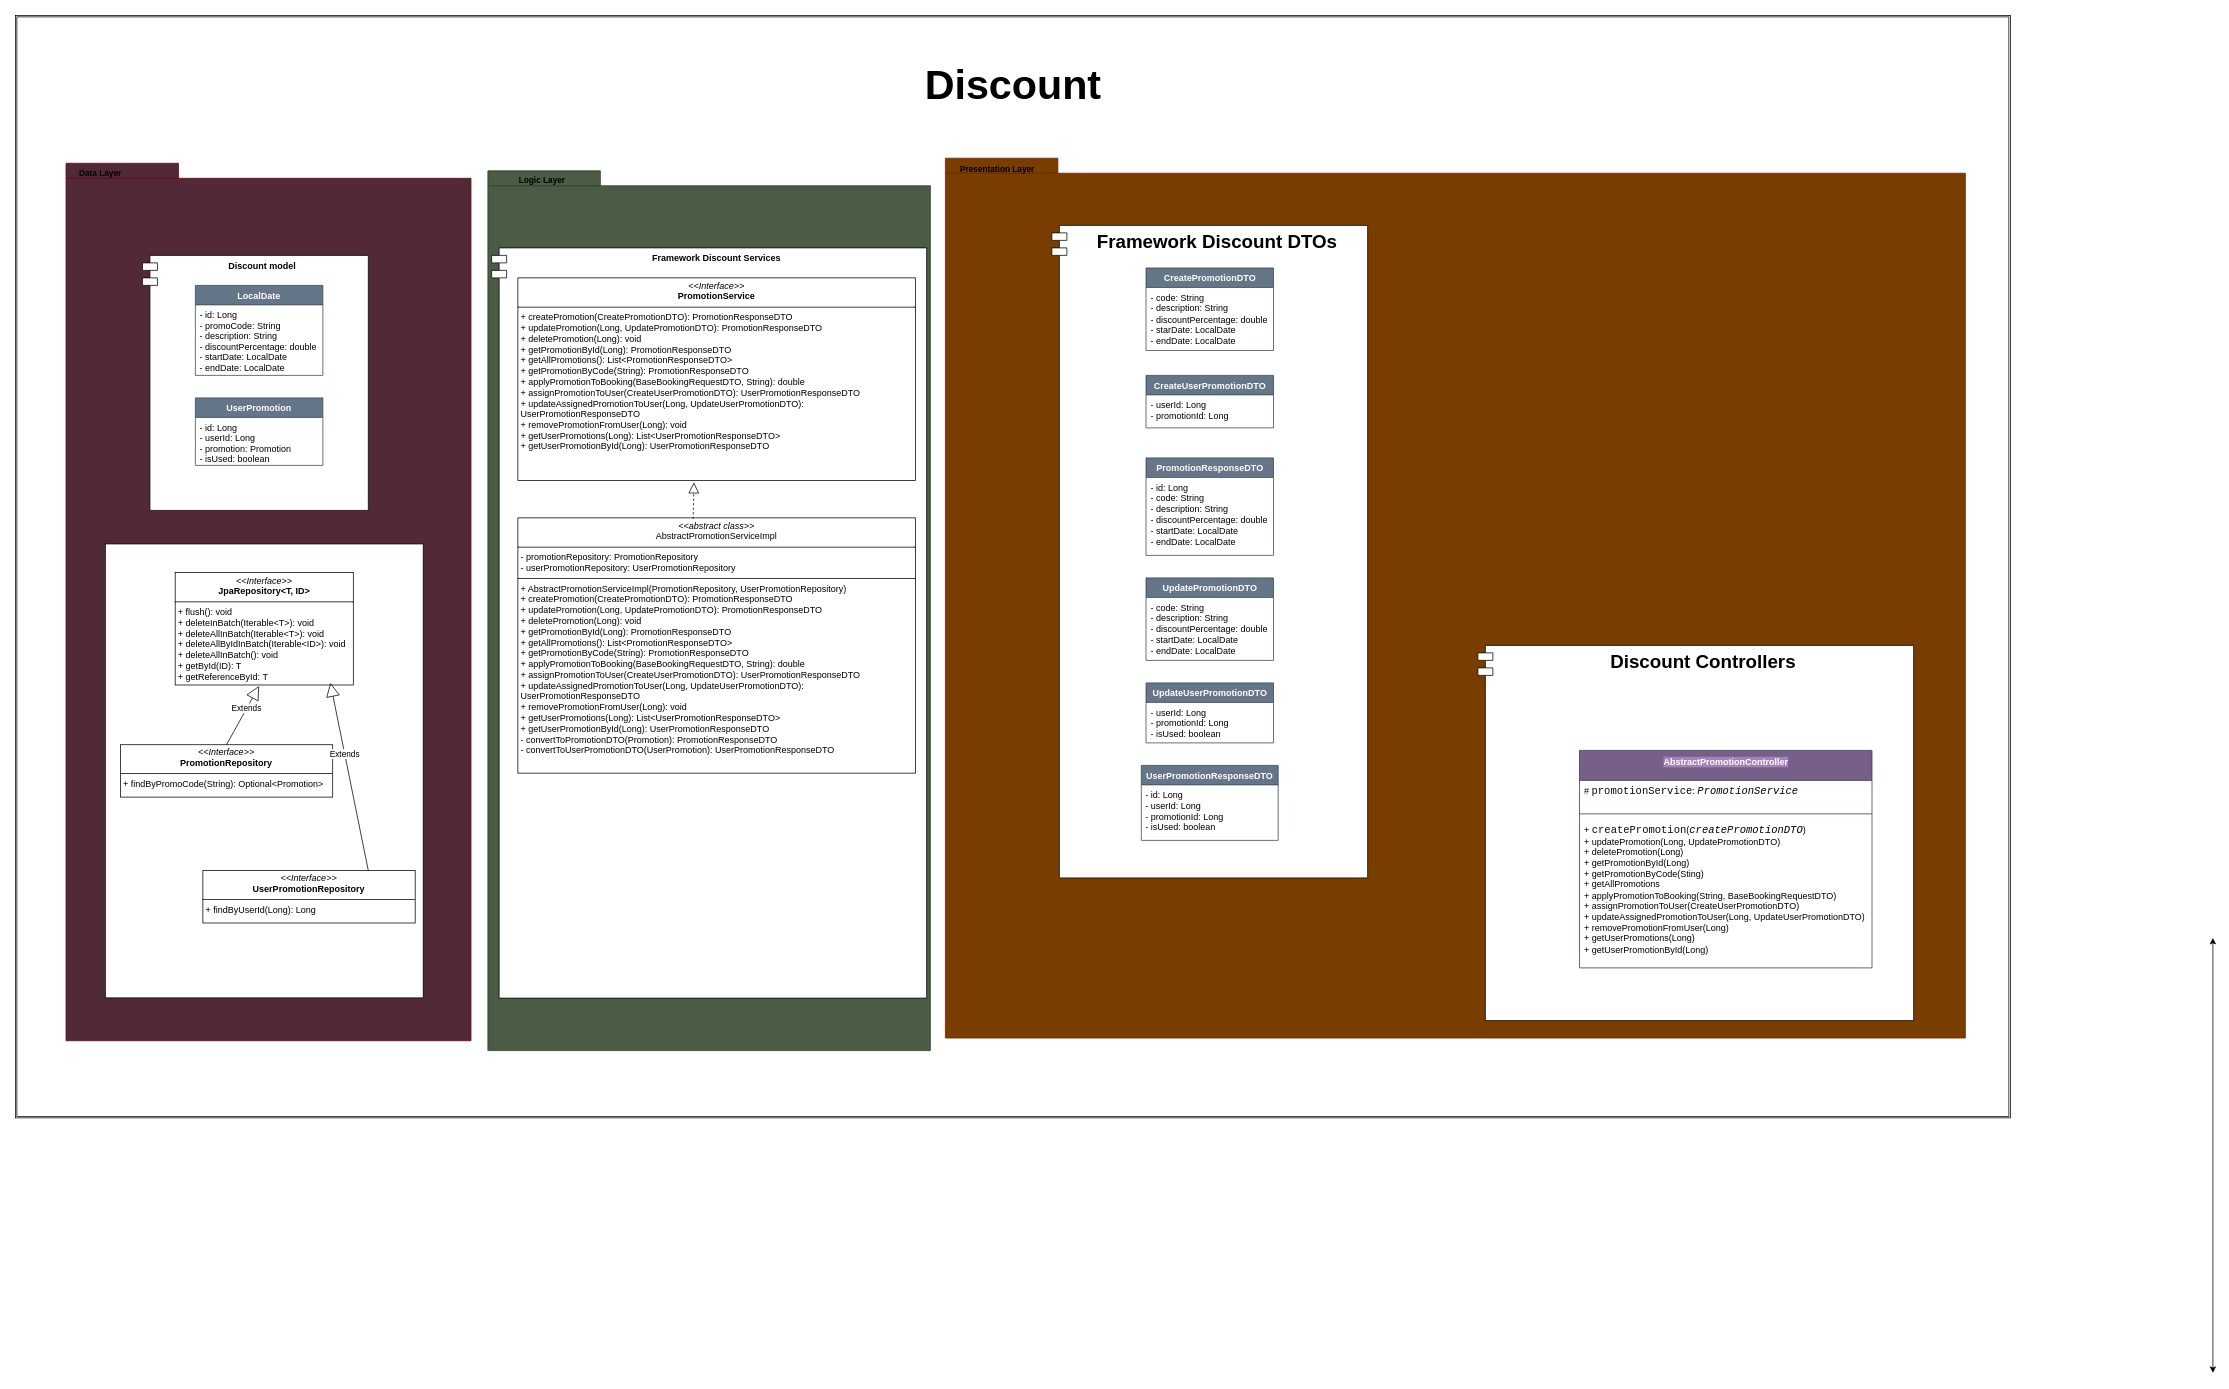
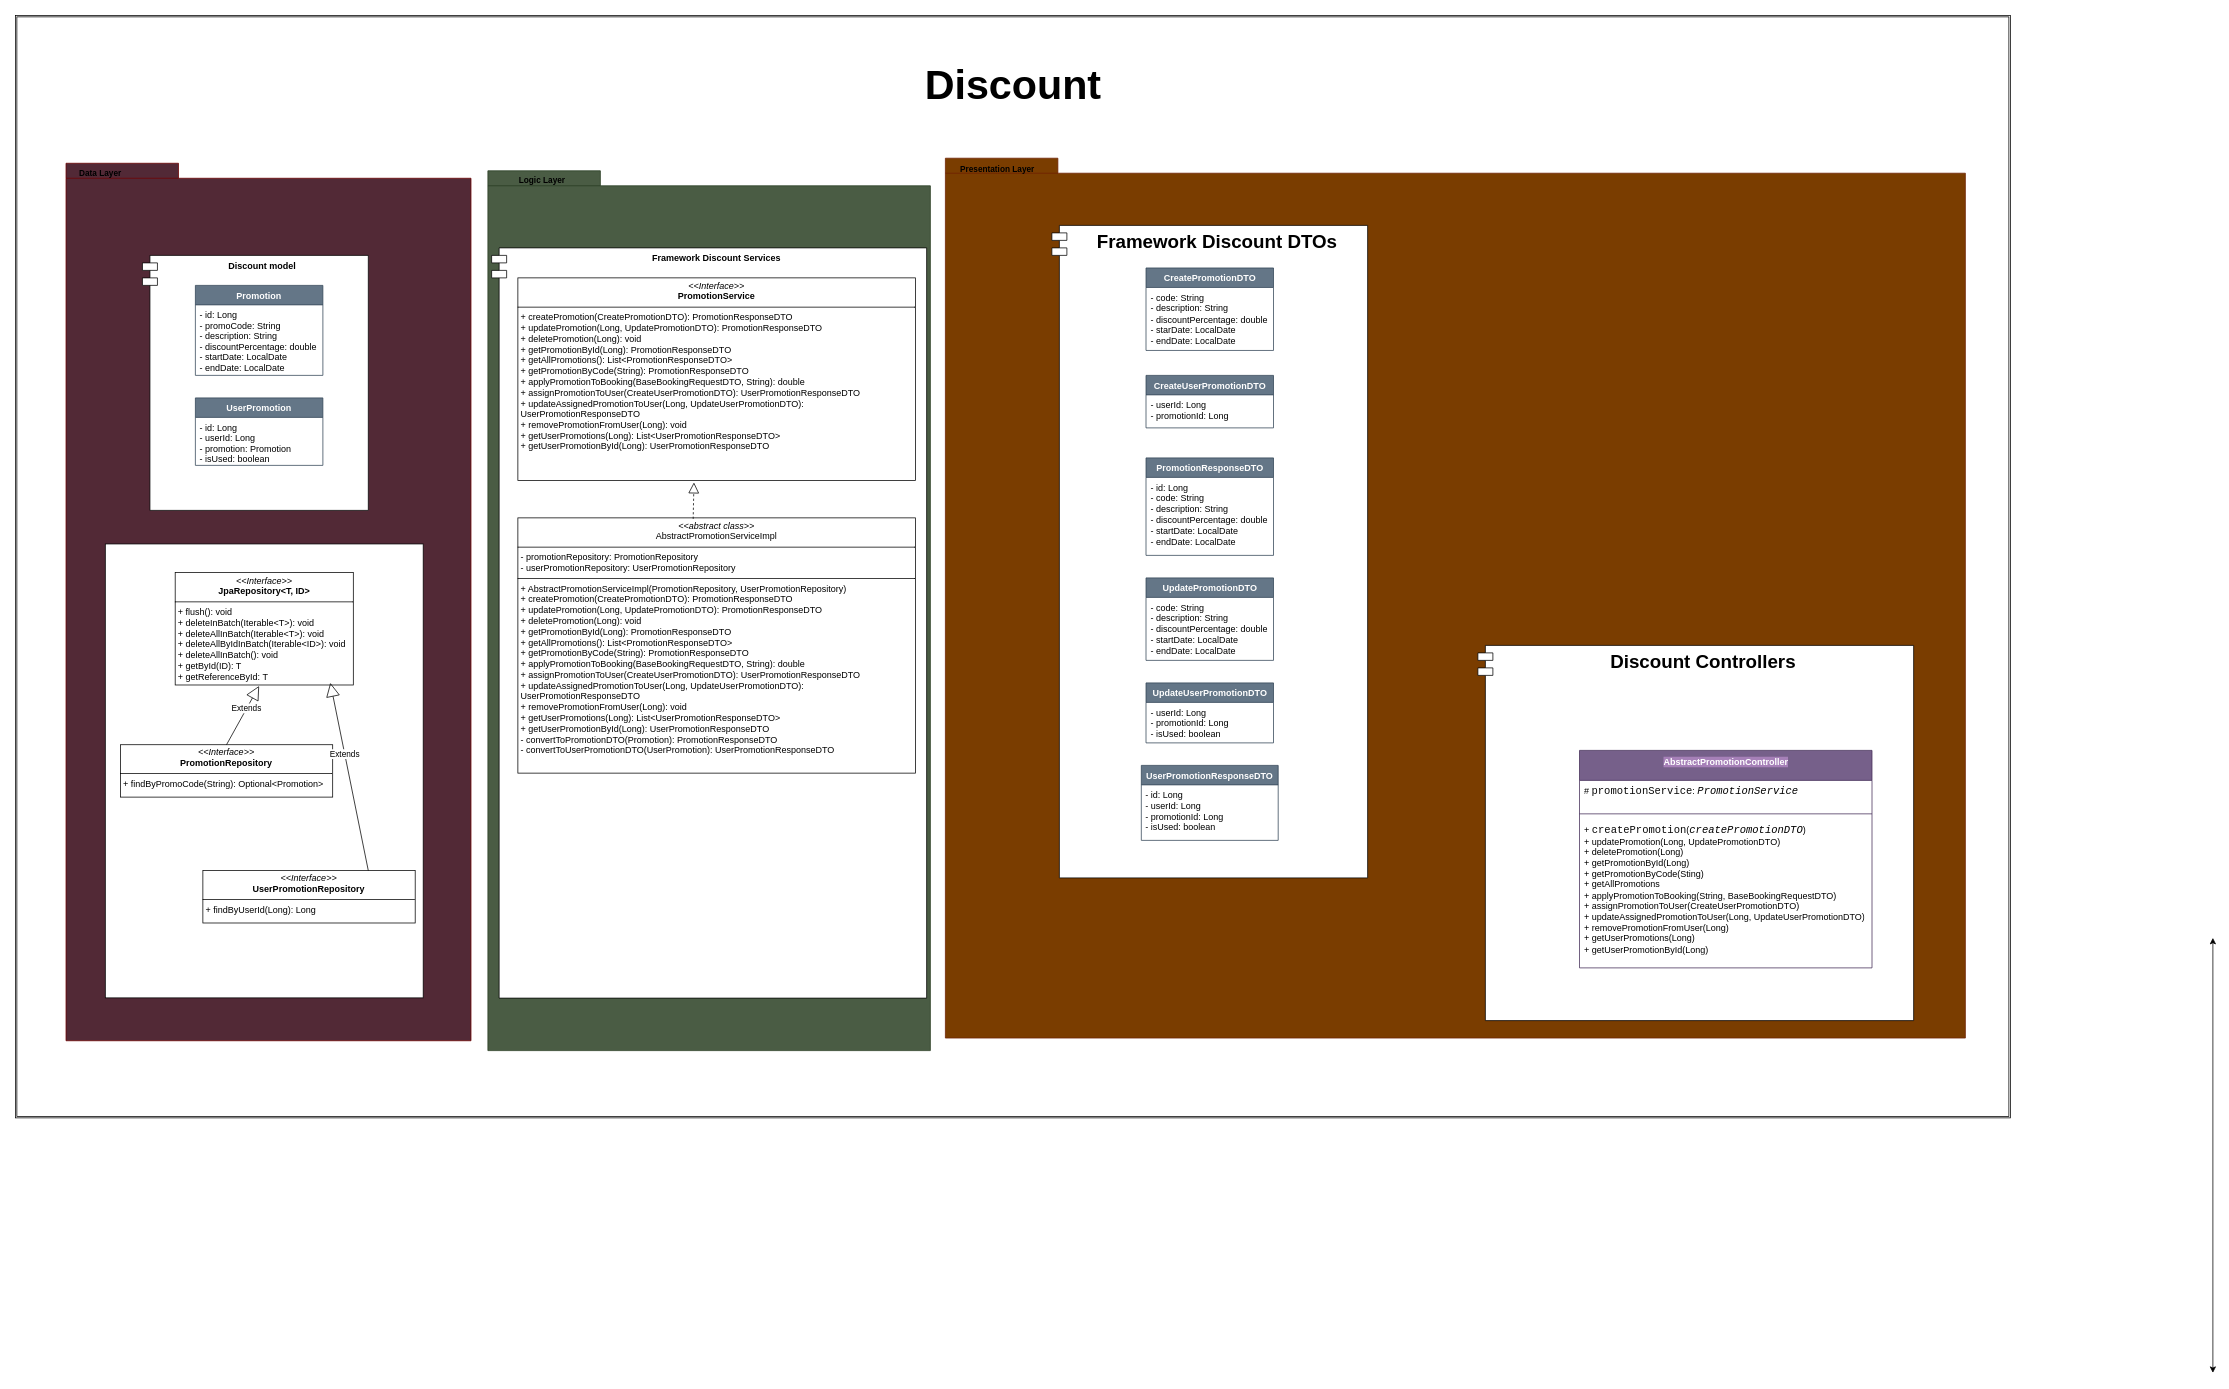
(259, 296) -> (259, 296)
